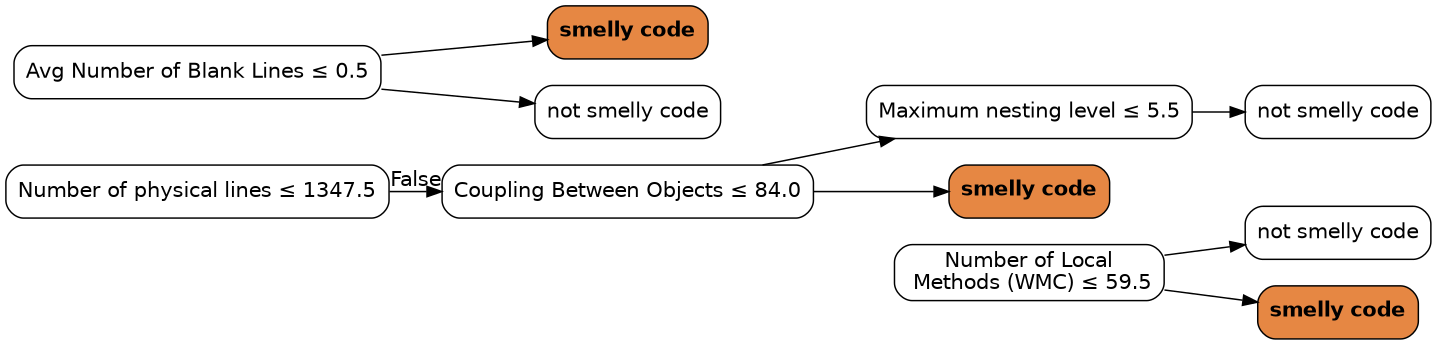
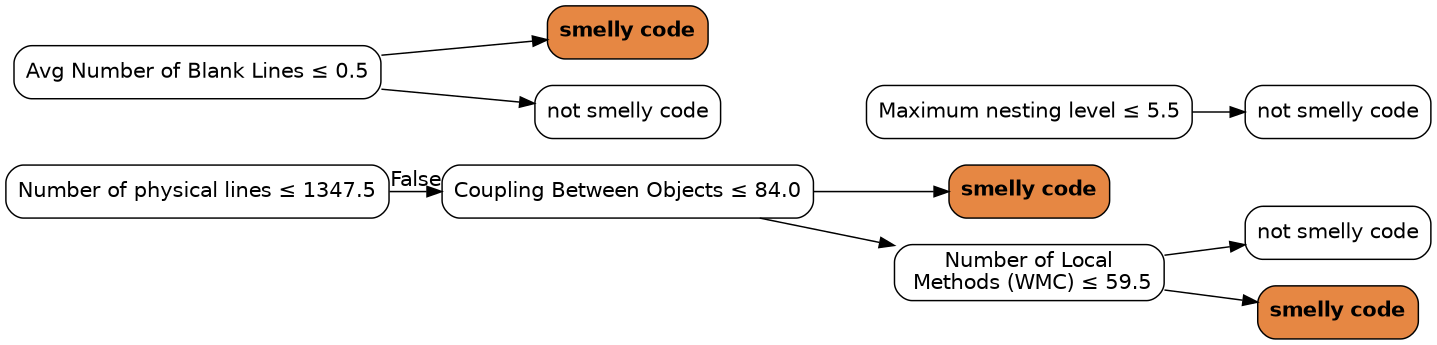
(821, 153) -> (820, 230)
